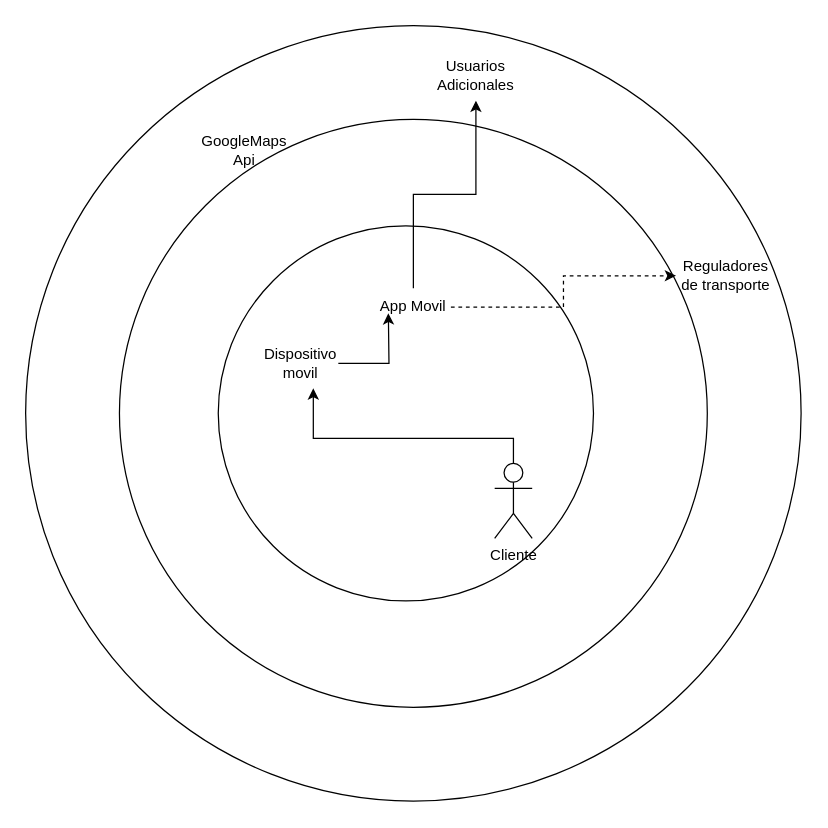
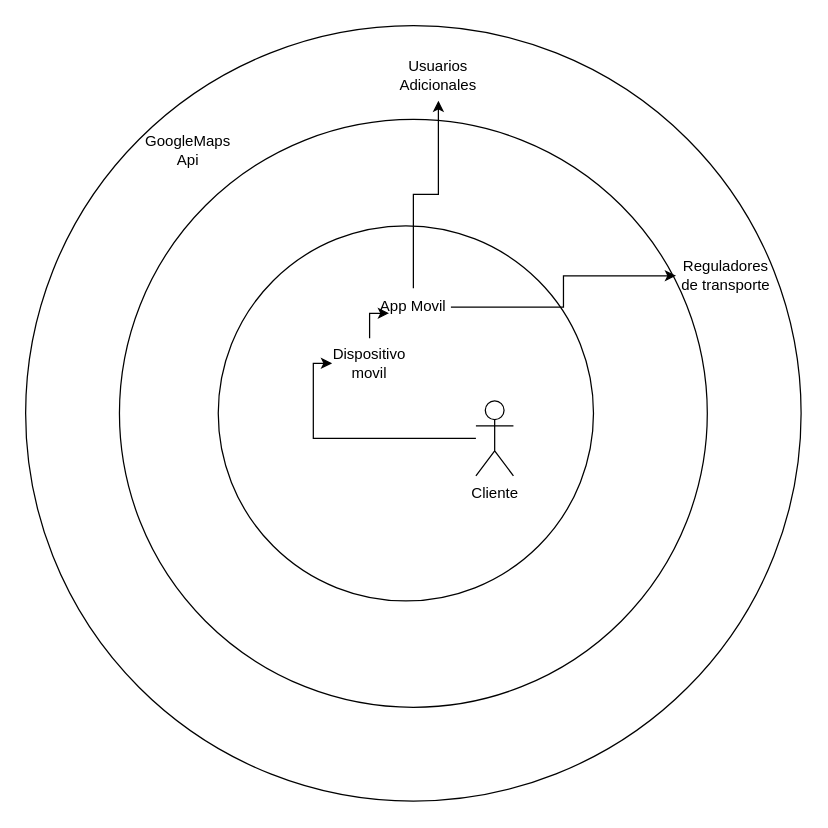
(476, 76) -> (438, 76)
(244, 151) -> (188, 151)
(563, 295) -> (563, 295)
(301, 363) -> (369, 363)
(513, 501) -> (494, 438)
